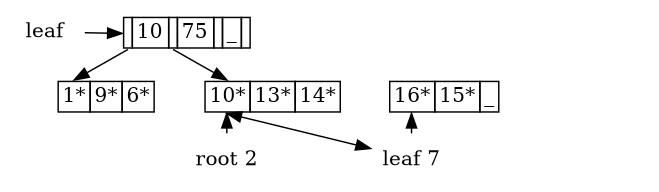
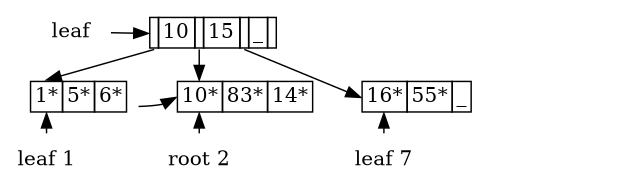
(196, 32) -> (222, 32)
none -> (296, 71)
(106, 96) -> (79, 96)
(273, 96) -> (245, 96)
(457, 96) -> (430, 96)
(299, 131) -> (151, 106)
none -> (47, 160)
